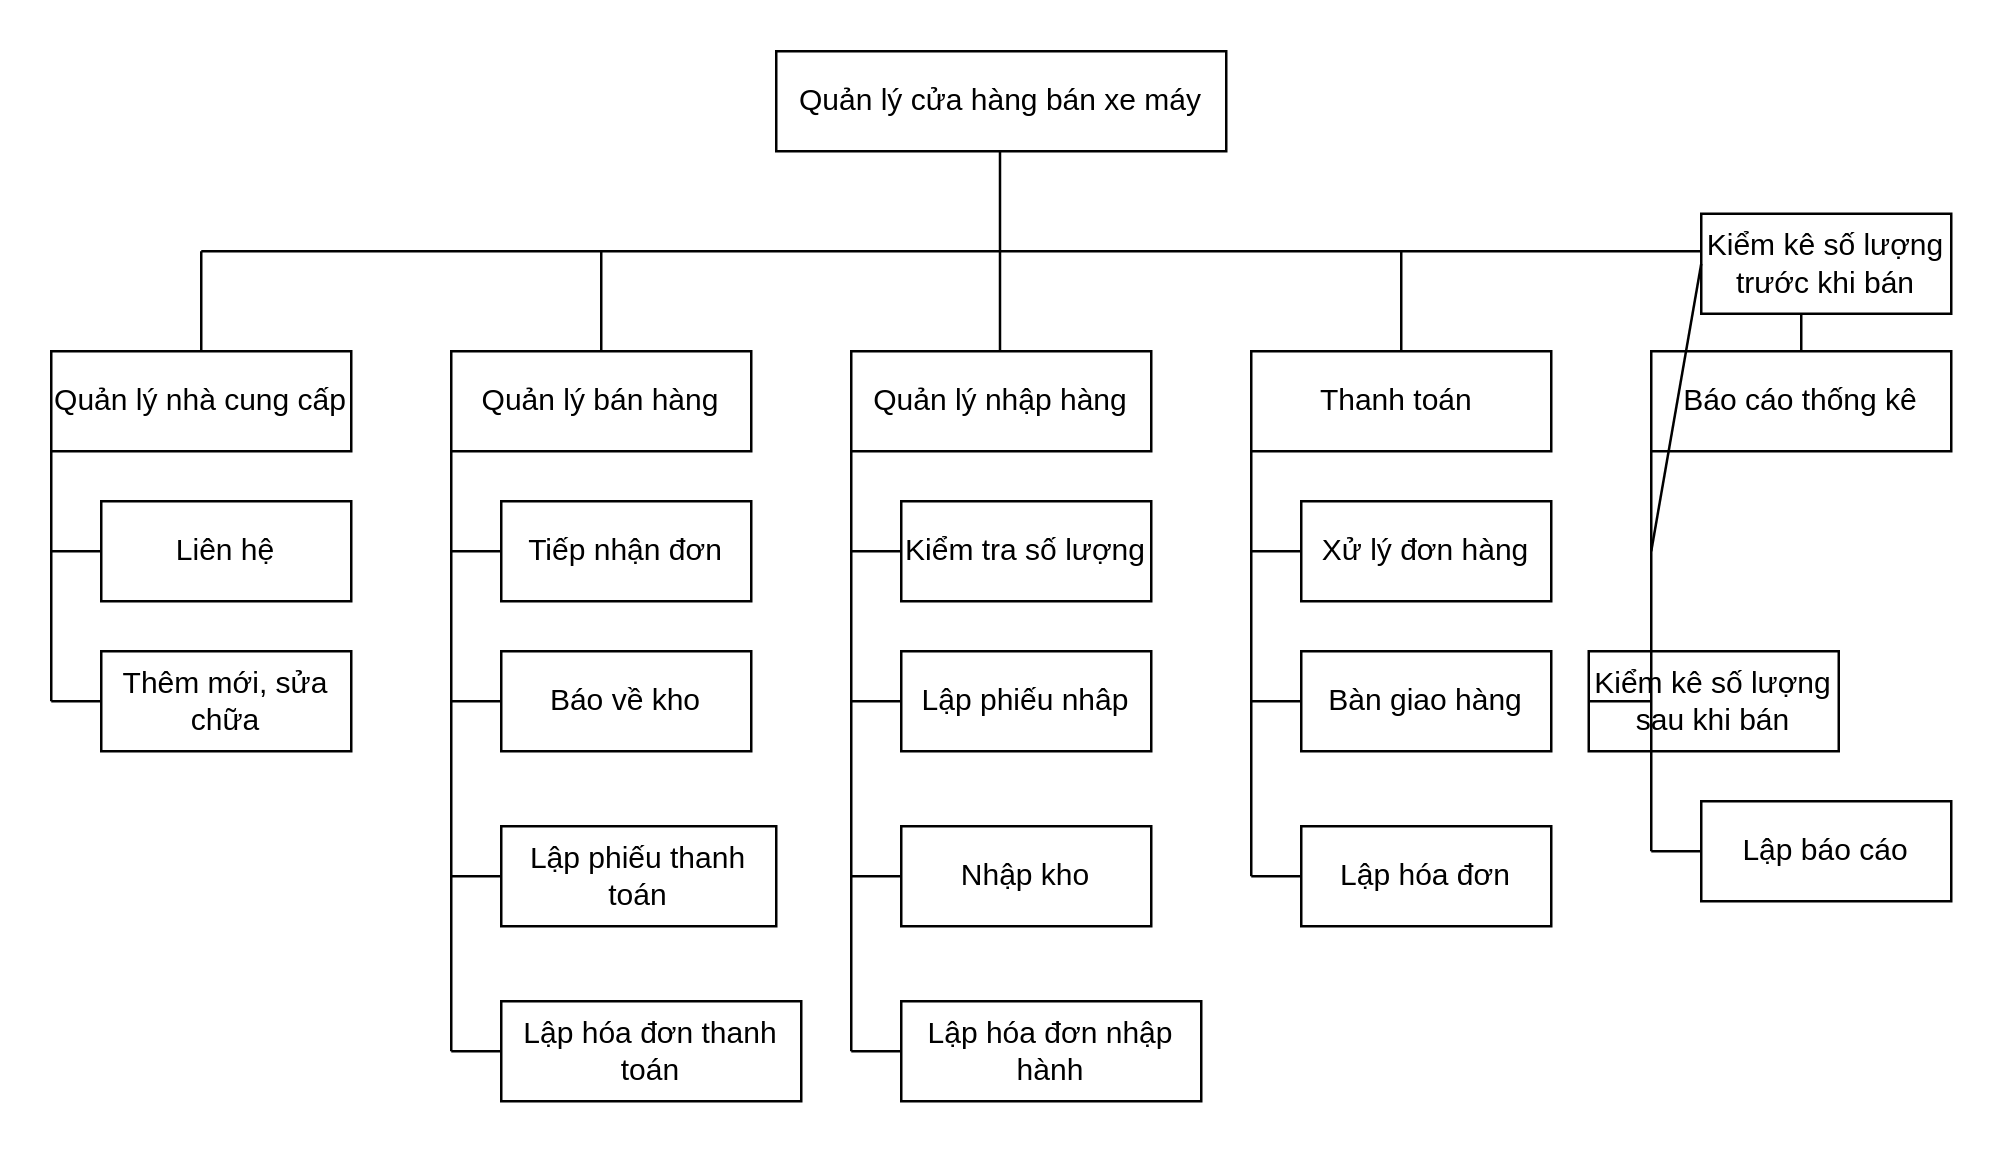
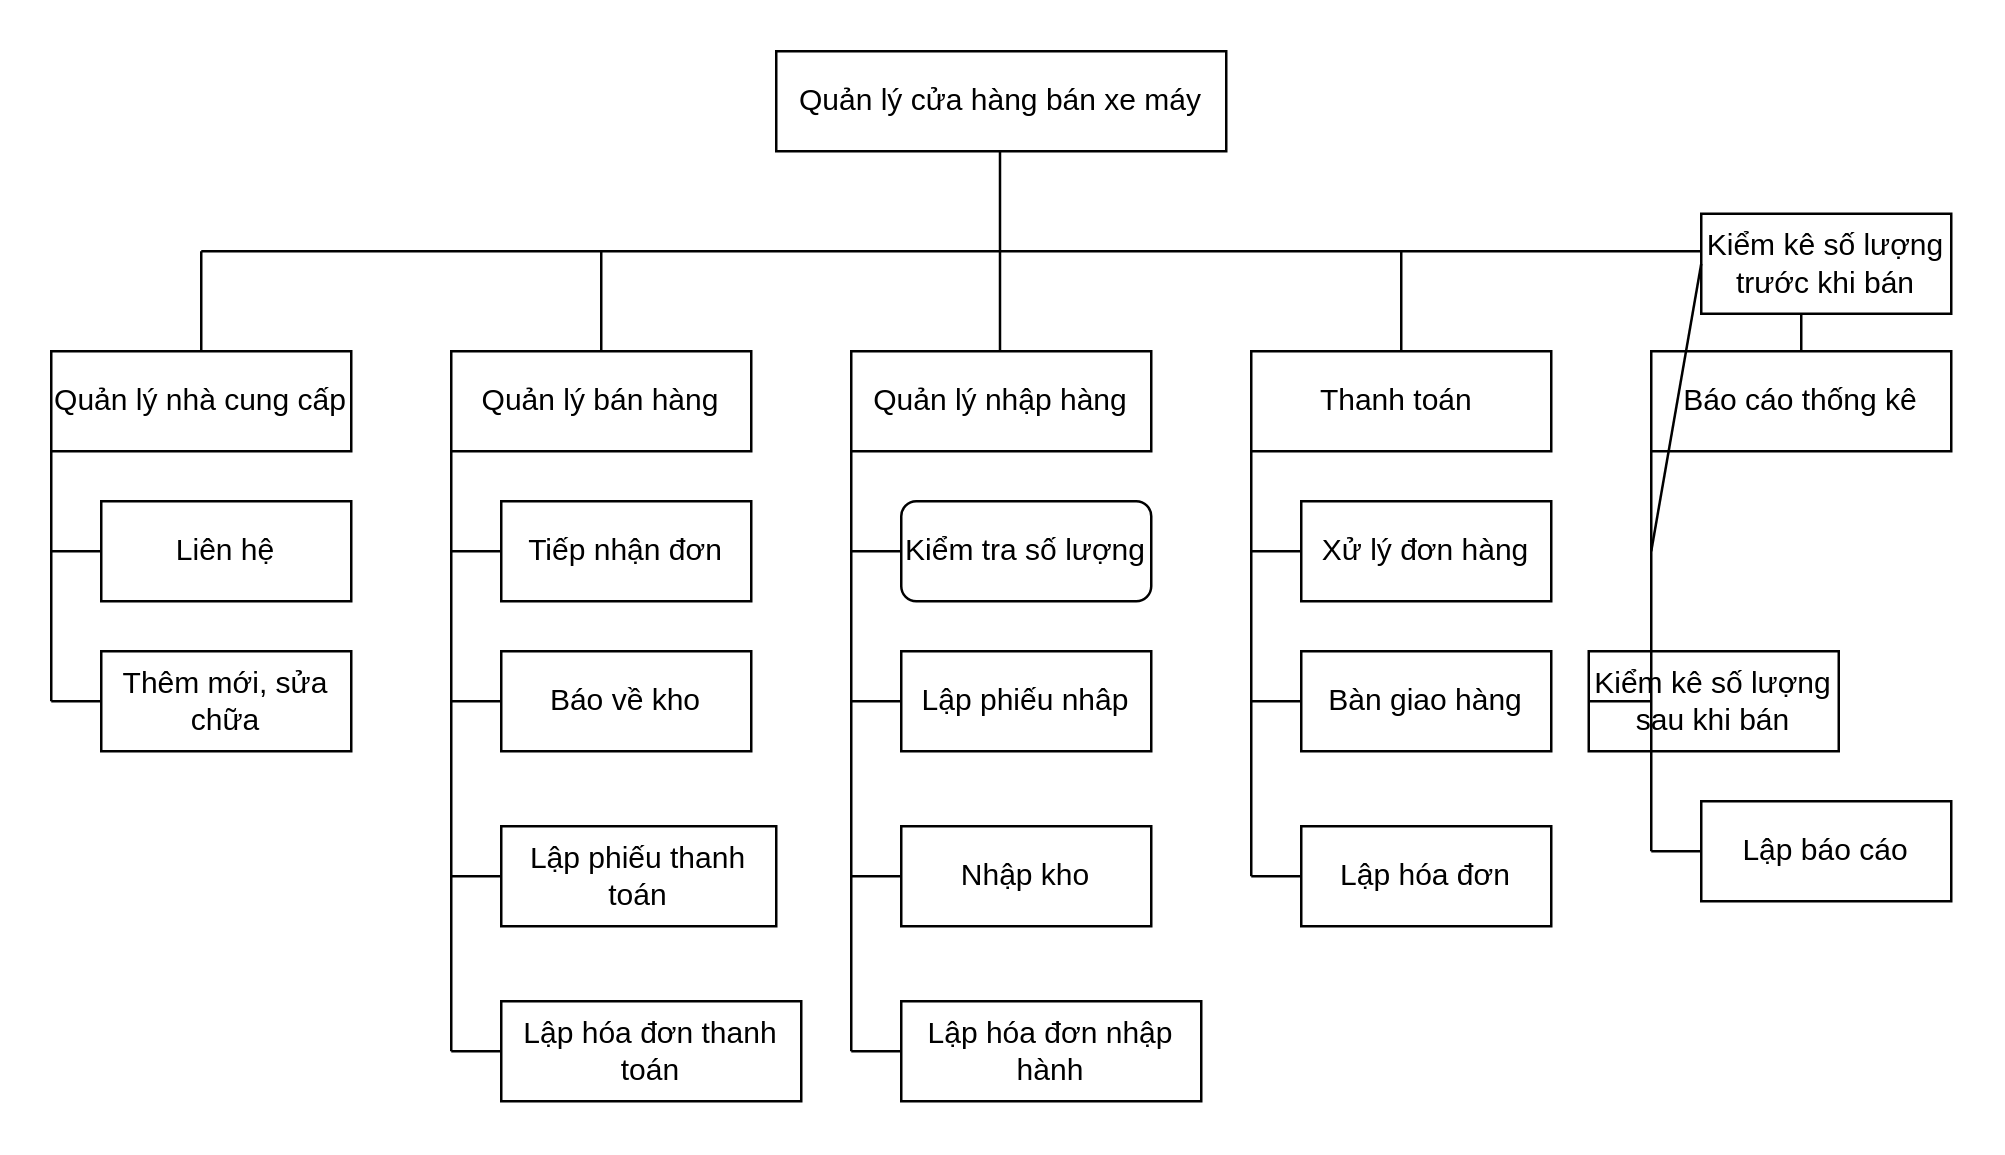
(1026, 551) -> (1026, 551)
